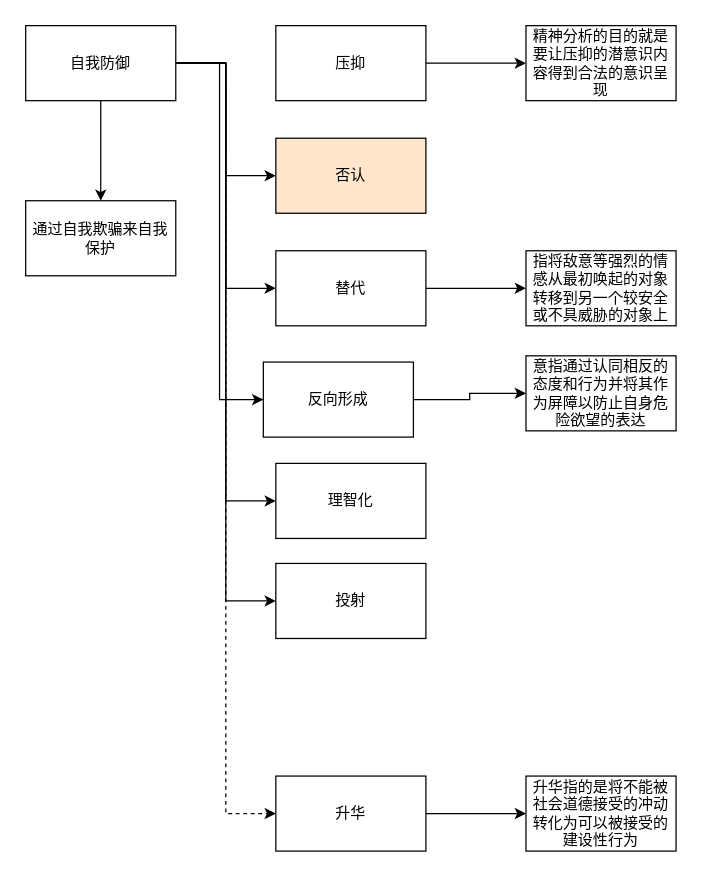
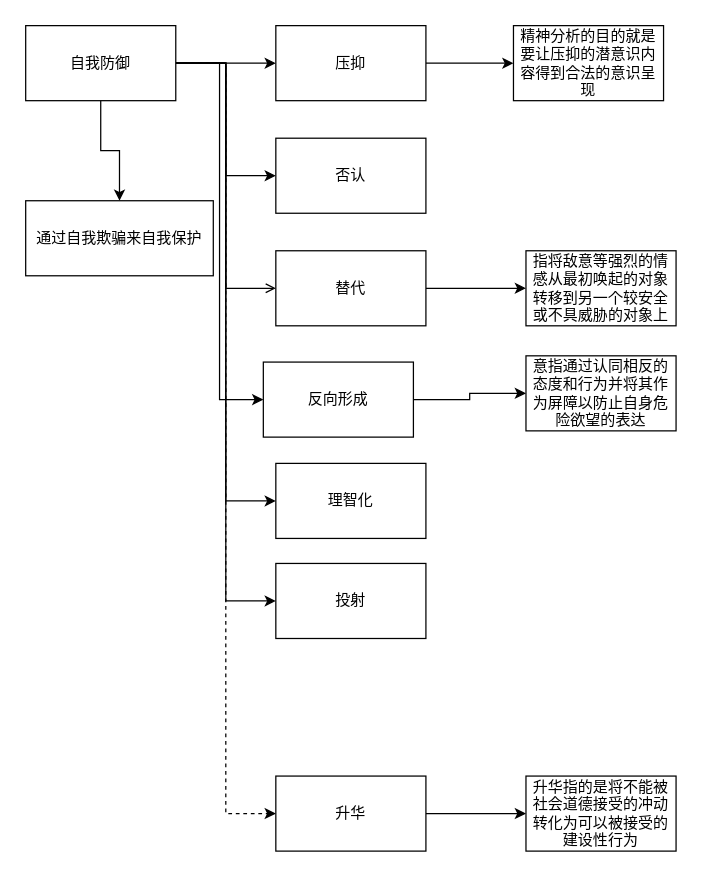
none -> (248, 63)
(601, 63) -> (588, 63)
(351, 176) -> (351, 176)
(101, 238) -> (119, 238)
(266, 288) -> (268, 288)
